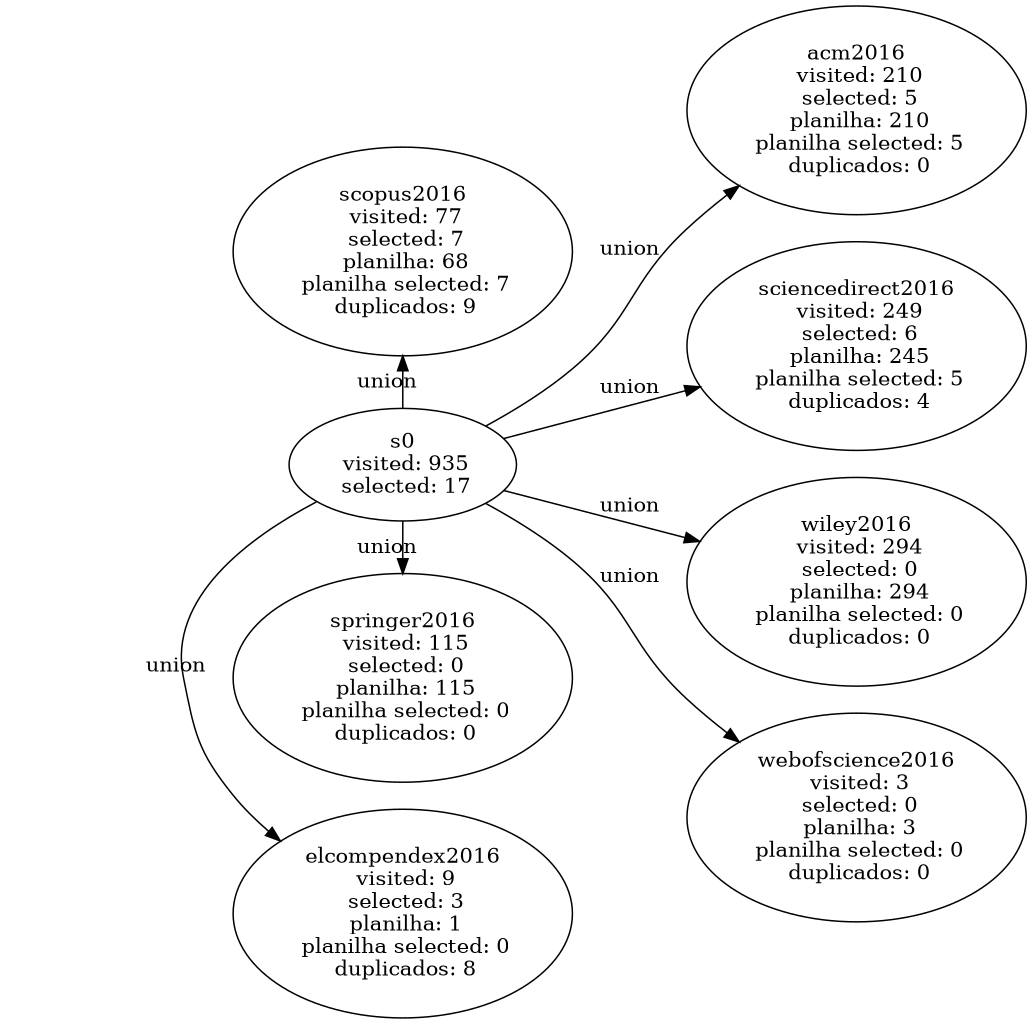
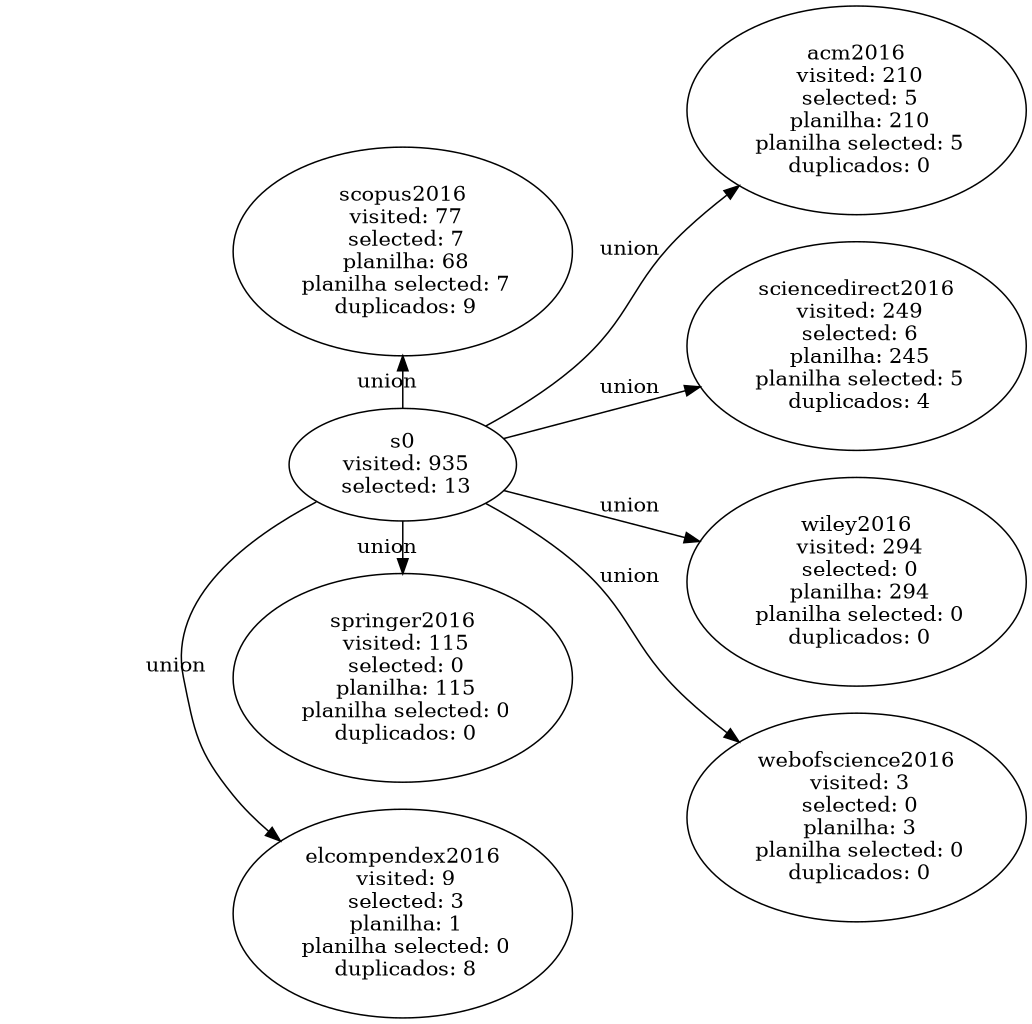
(403, 465) -> (403, 465)
